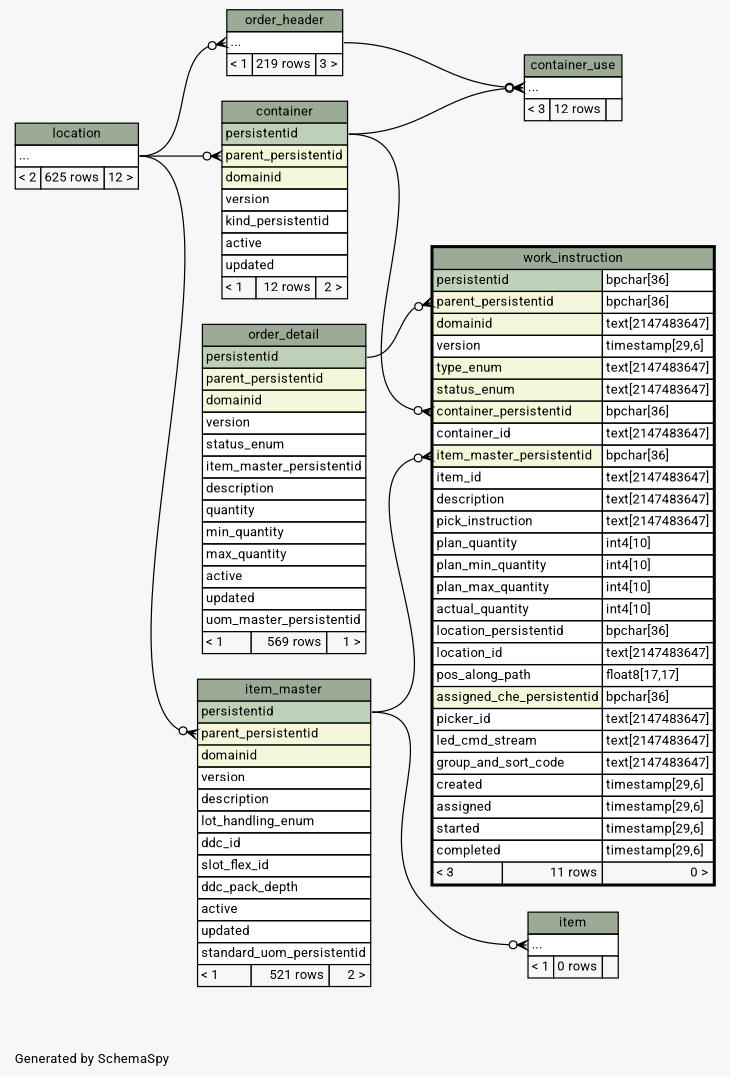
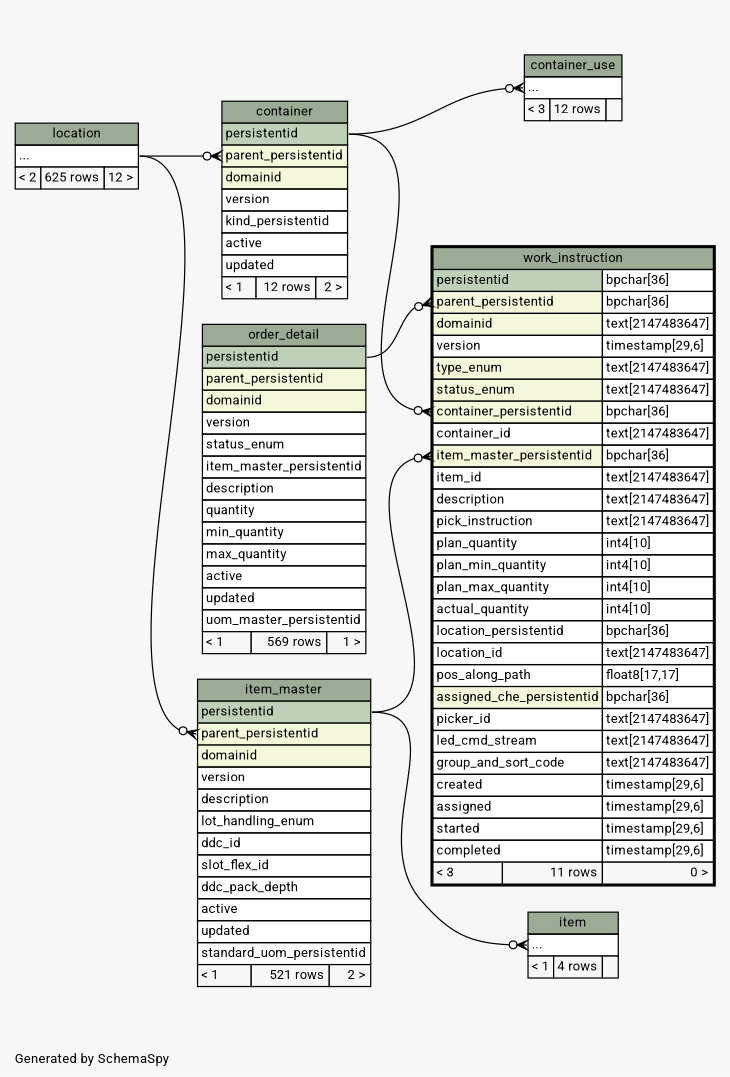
(284, 43) -> none
(578, 966) -> (578, 966)
